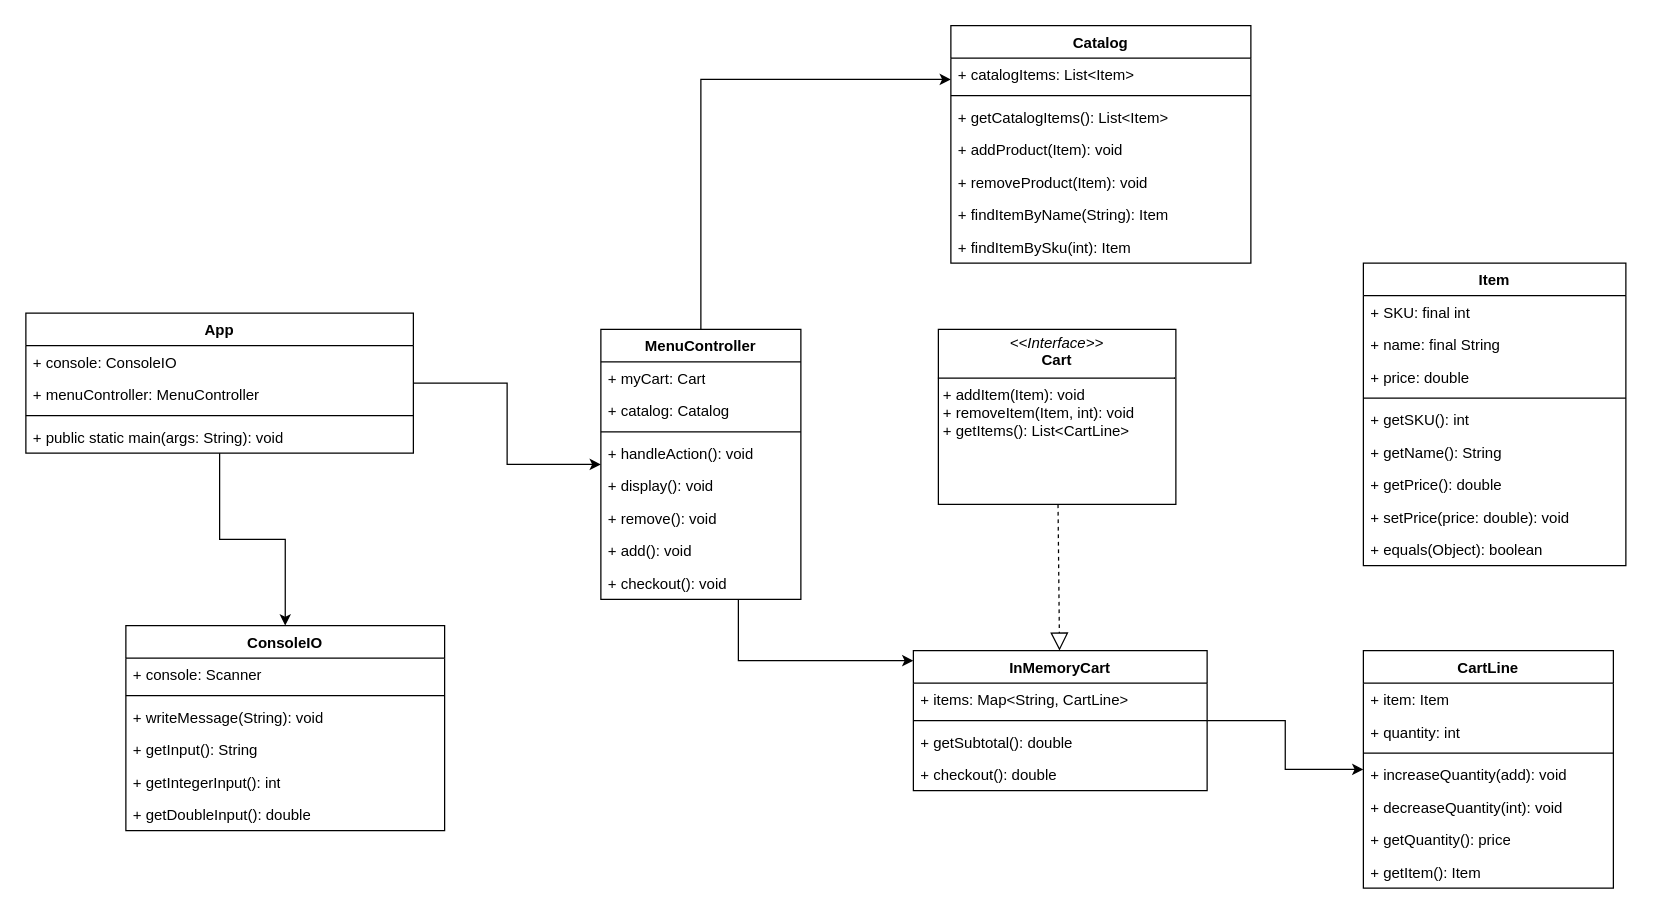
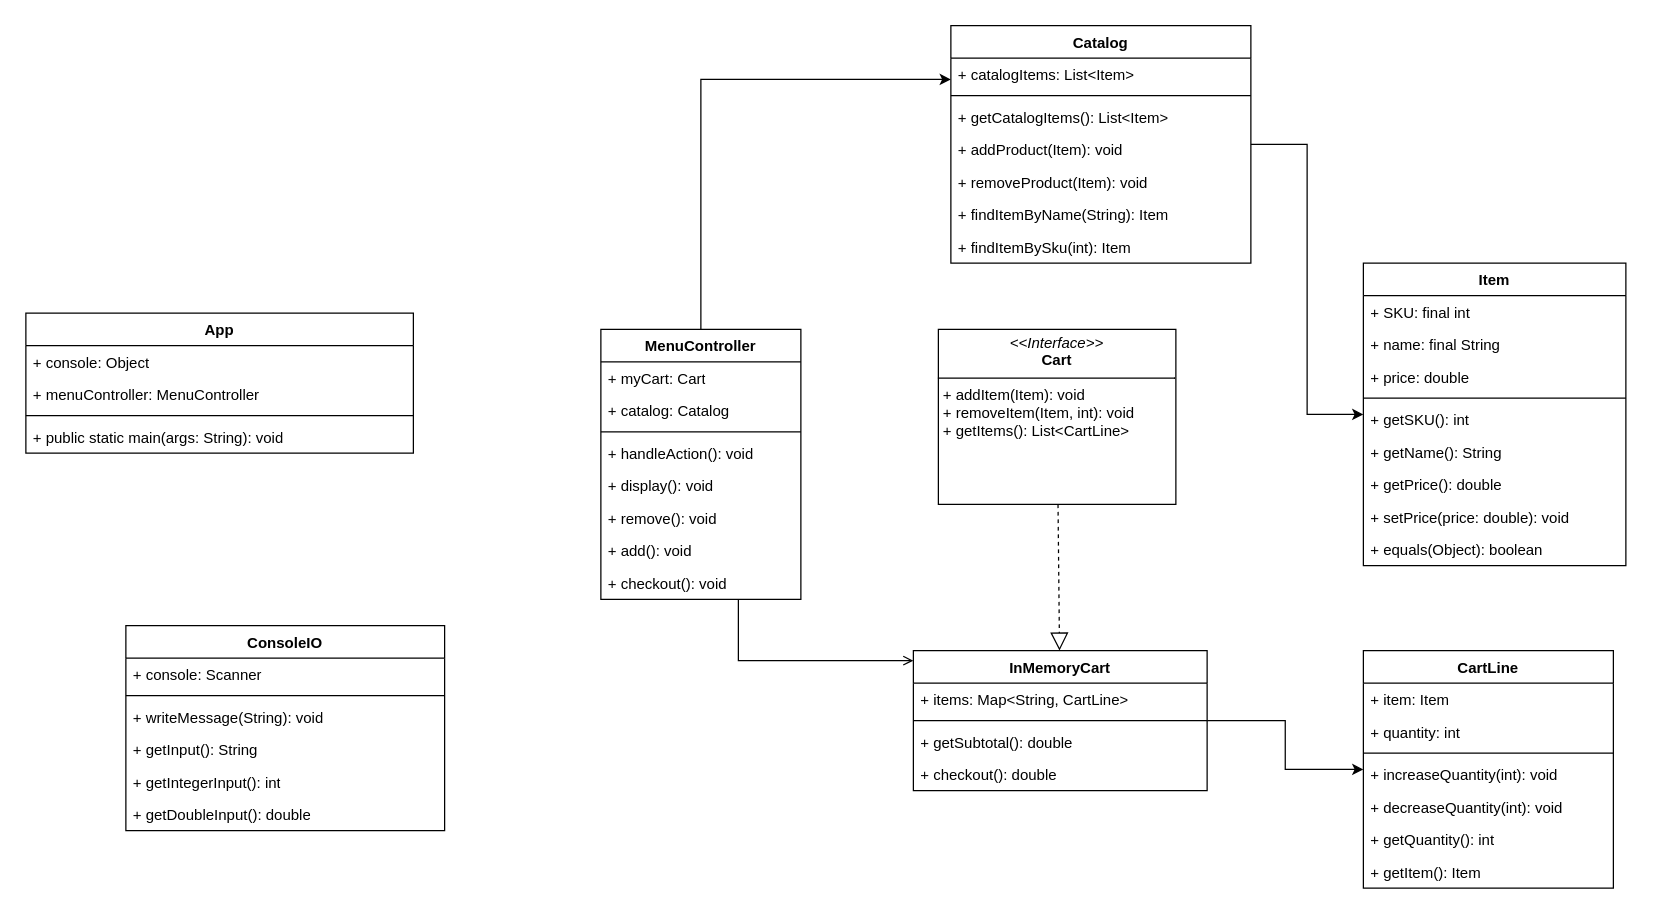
none -> (1307, 275)
(107, 363) -> (97, 363)
(507, 420) -> none
(250, 539) -> none
(903, 661) -> (905, 661)
(1481, 776) -> (1479, 776)
(1453, 841) -> (1445, 841)
